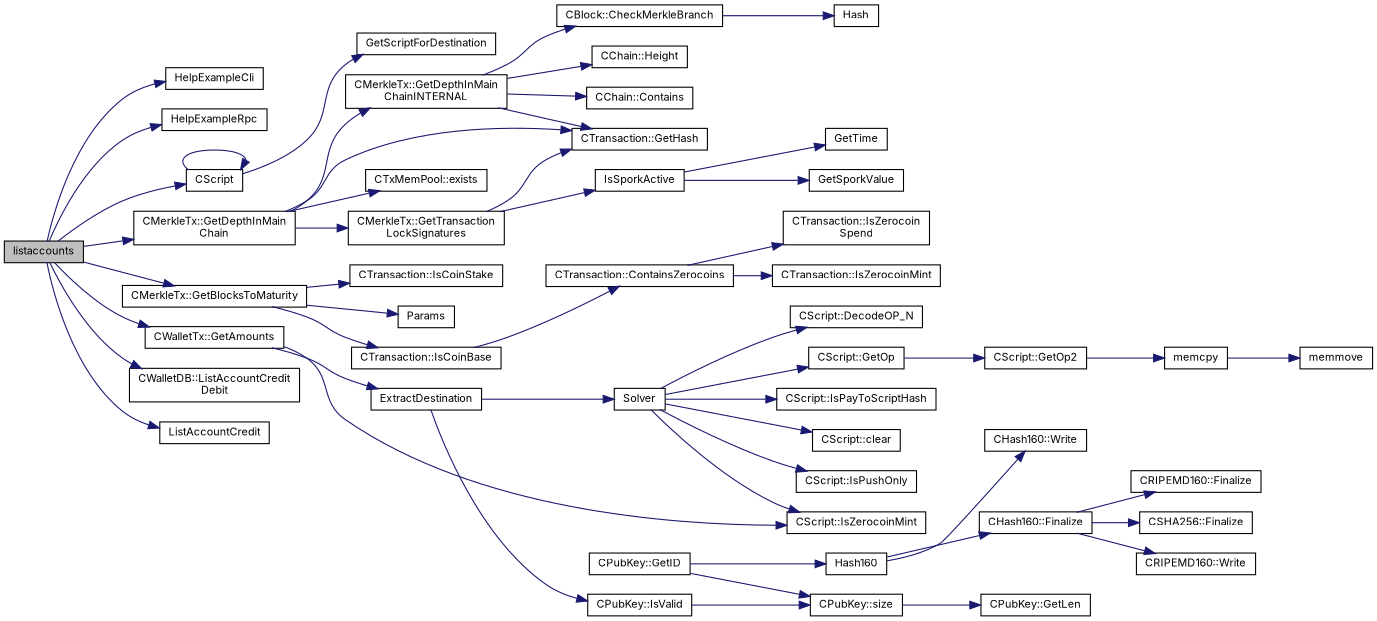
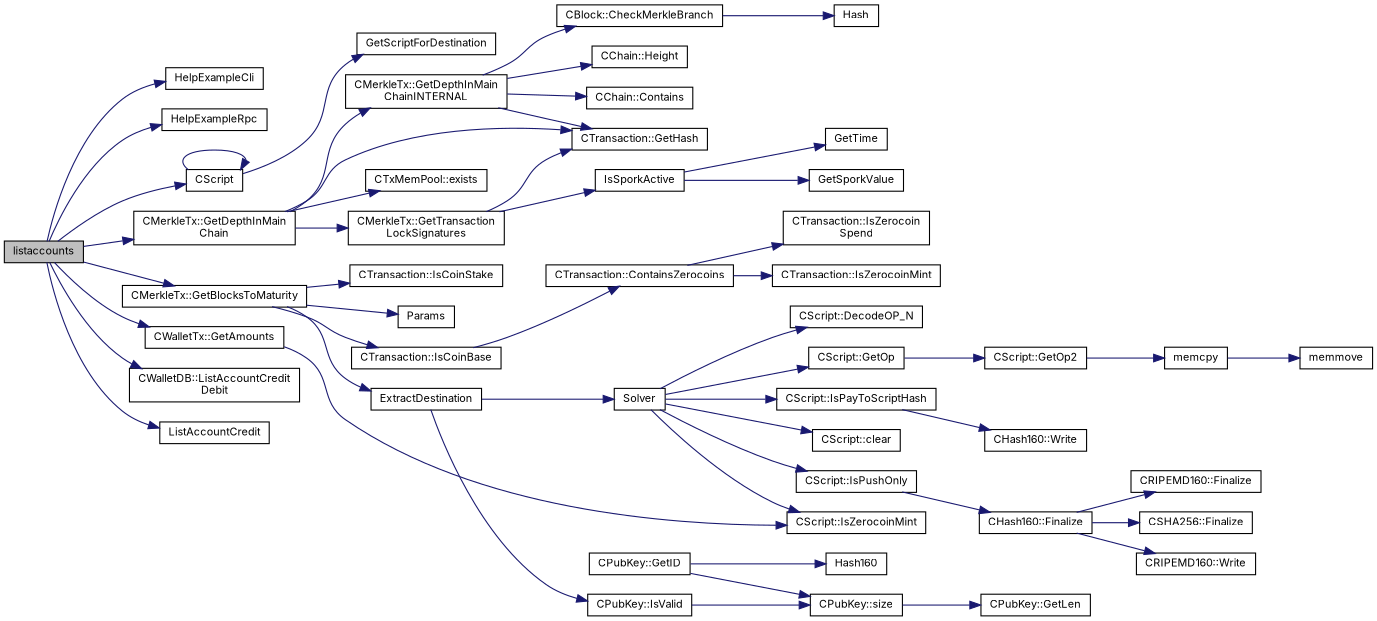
(325, 367) -> (325, 345)
(961, 523) -> (941, 419)
(952, 542) -> (941, 501)
